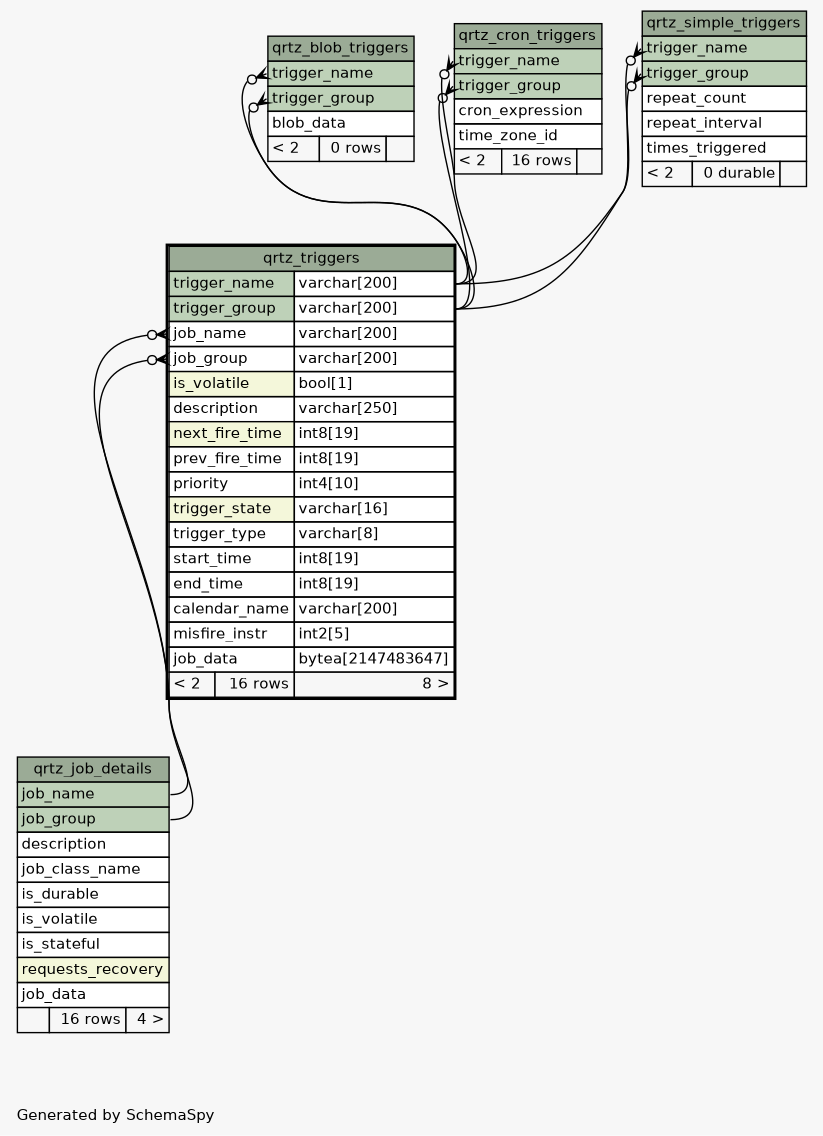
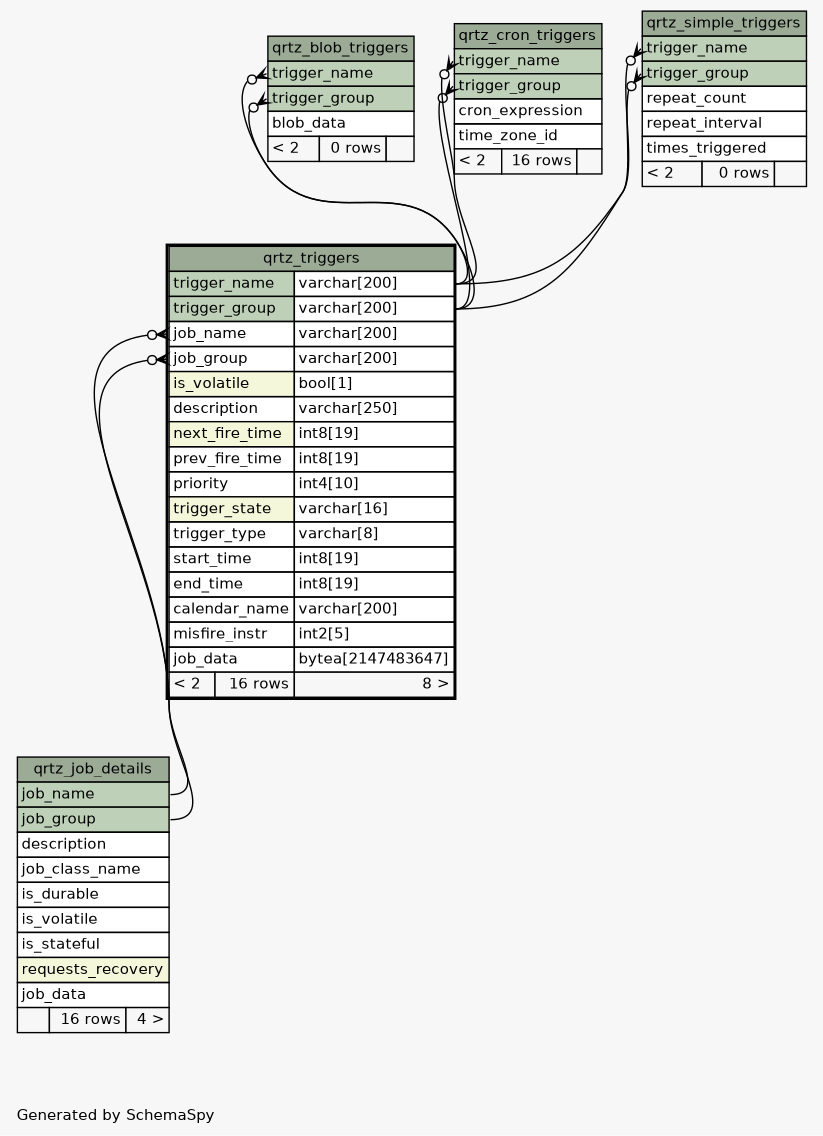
(740, 173) -> (745, 173)
